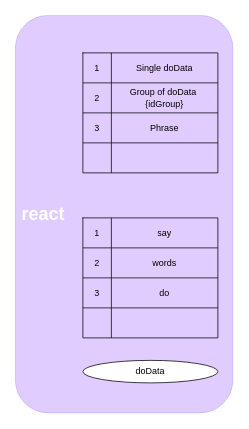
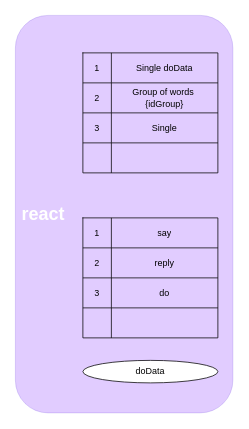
(165, 98) -> (165, 98)
(165, 128) -> (165, 128)
(165, 263) -> (165, 263)
